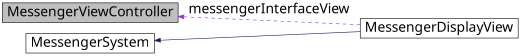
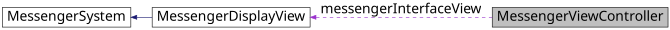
(272, 21) -> (404, 17)
